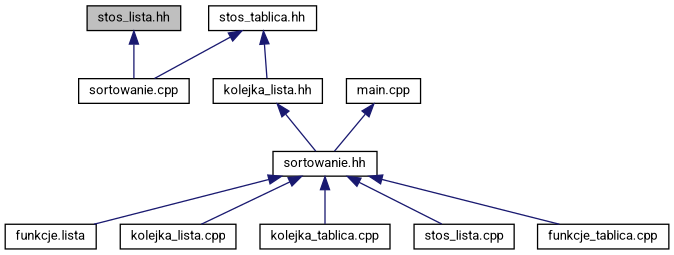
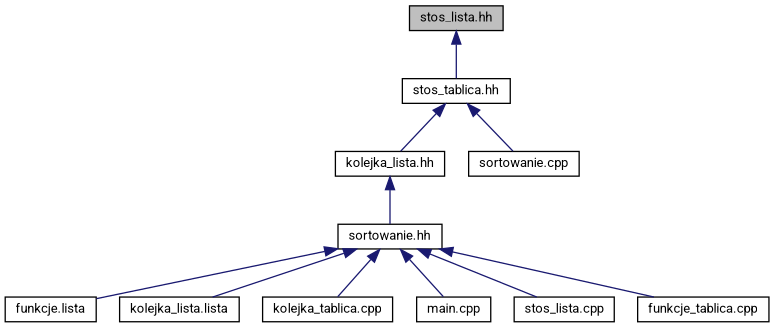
(134, 61) -> (456, 61)
(350, 133) -> (426, 278)
(178, 237) -> (179, 309)
